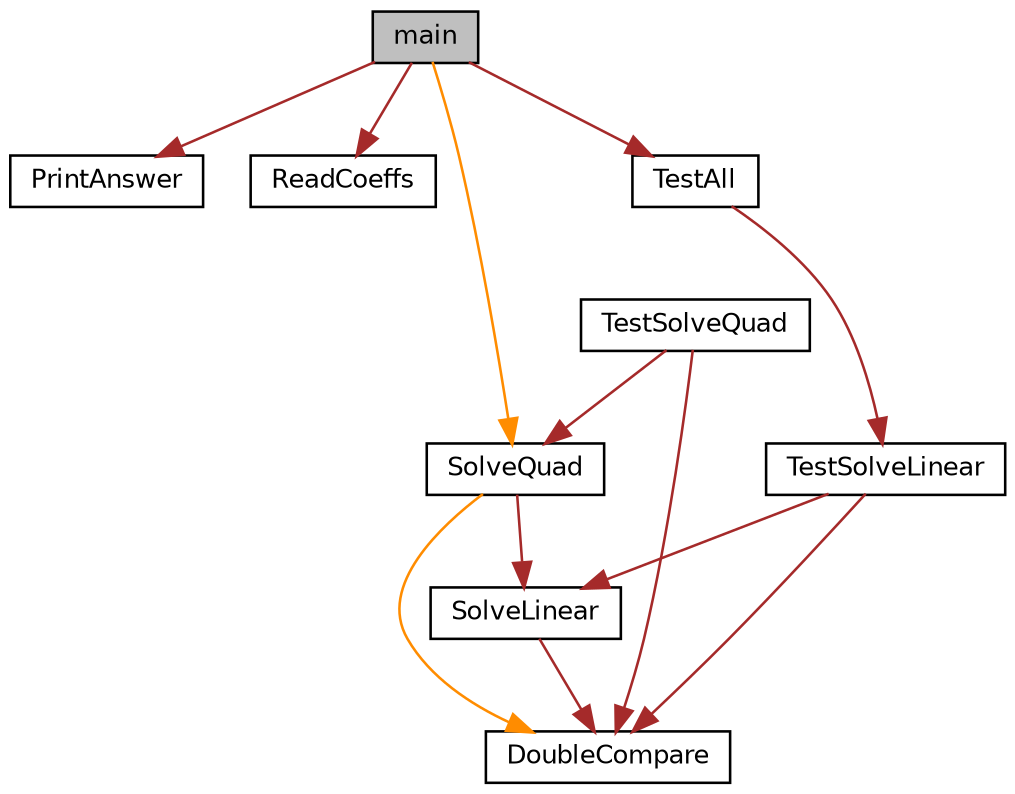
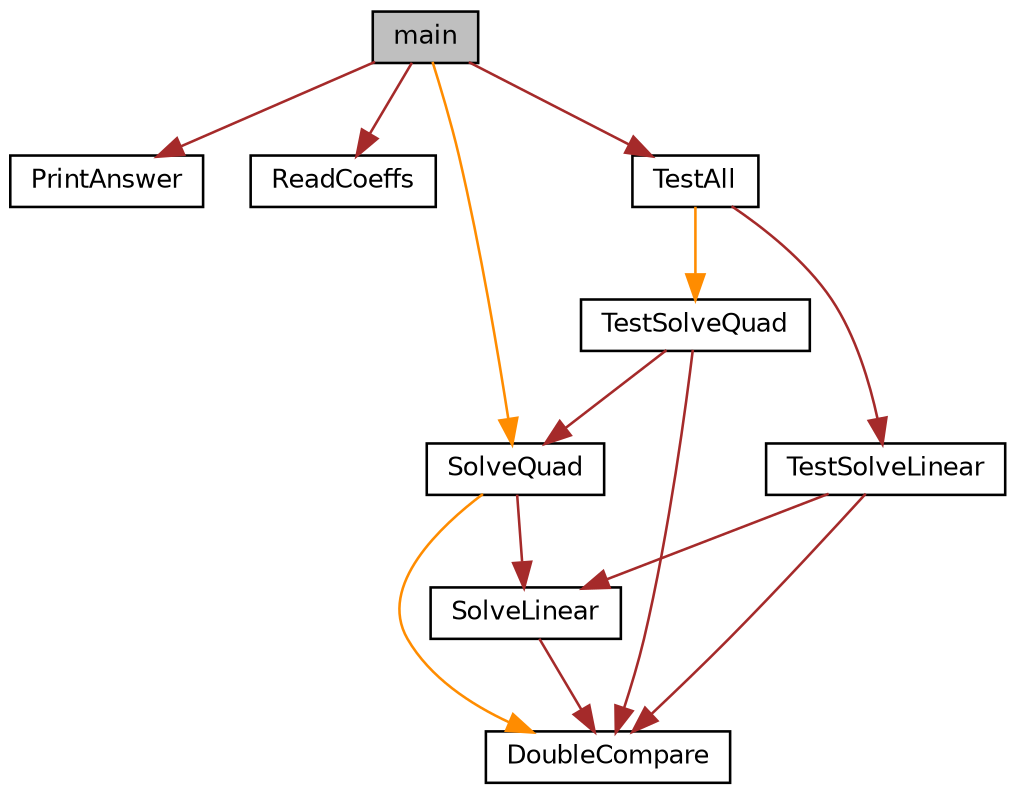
none -> (695, 240)
